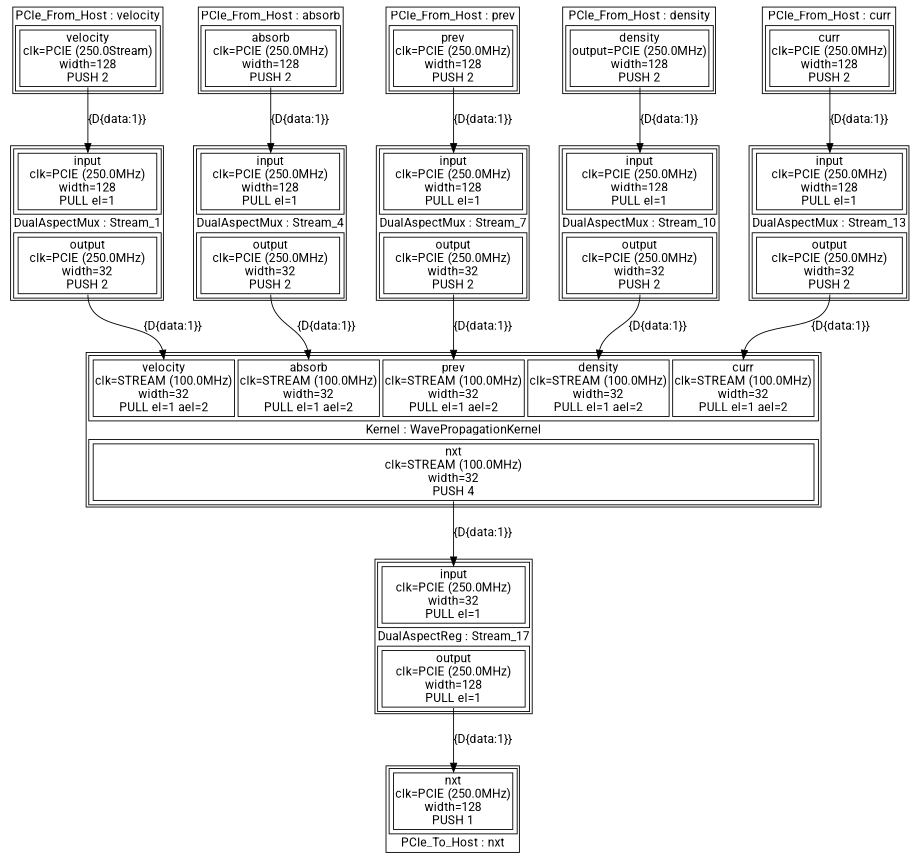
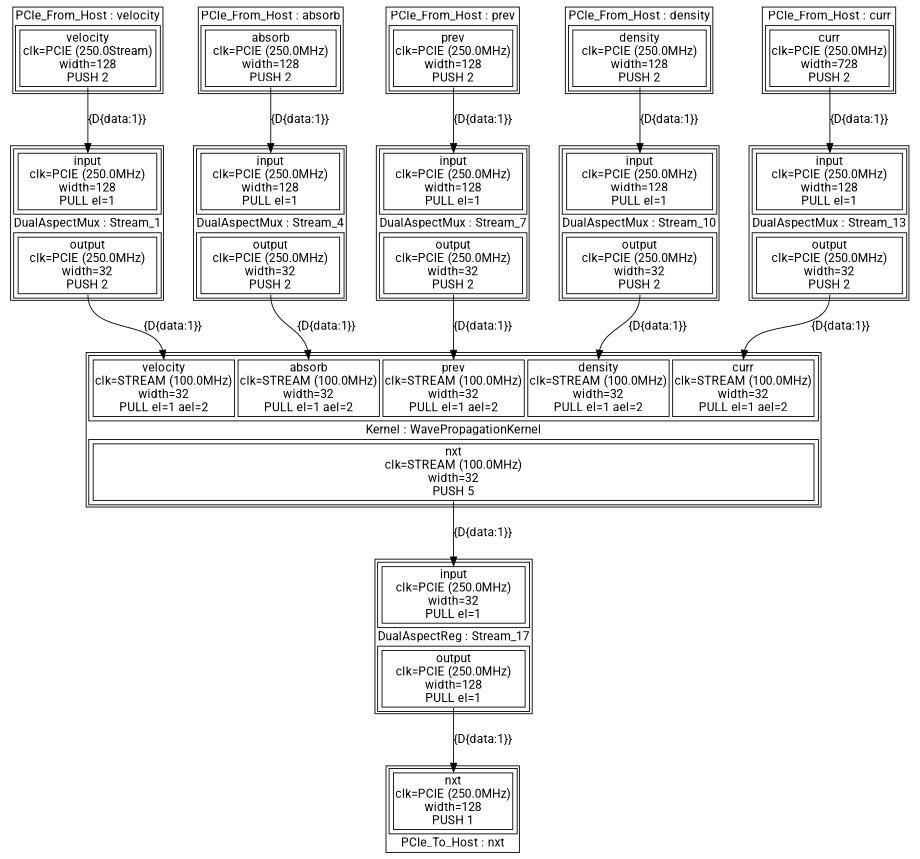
(640, 51) -> (640, 51)
(829, 64) -> (829, 64)
(454, 492) -> (454, 492)
